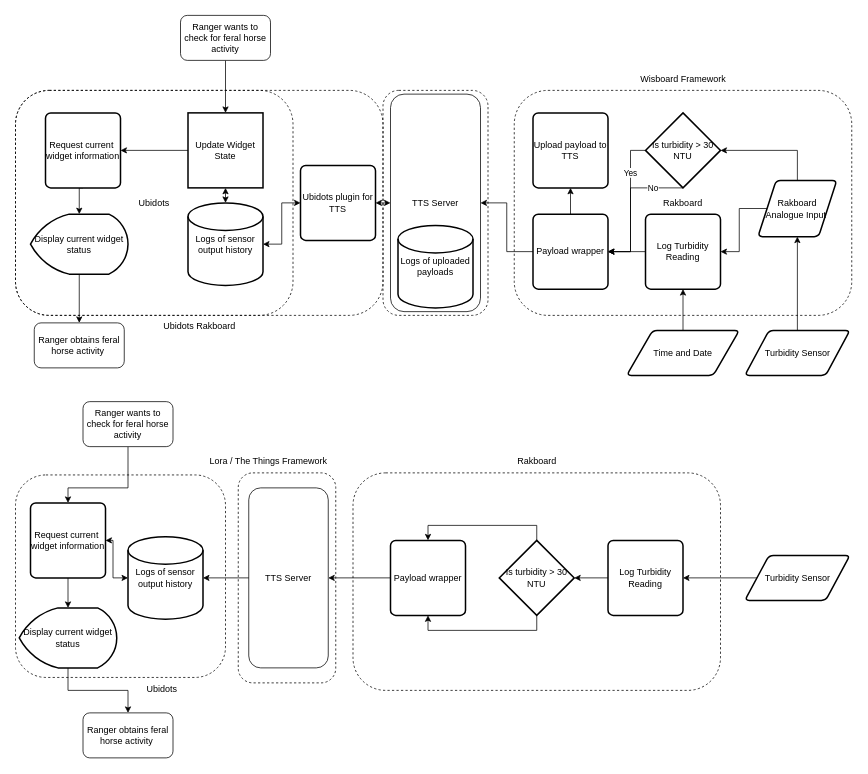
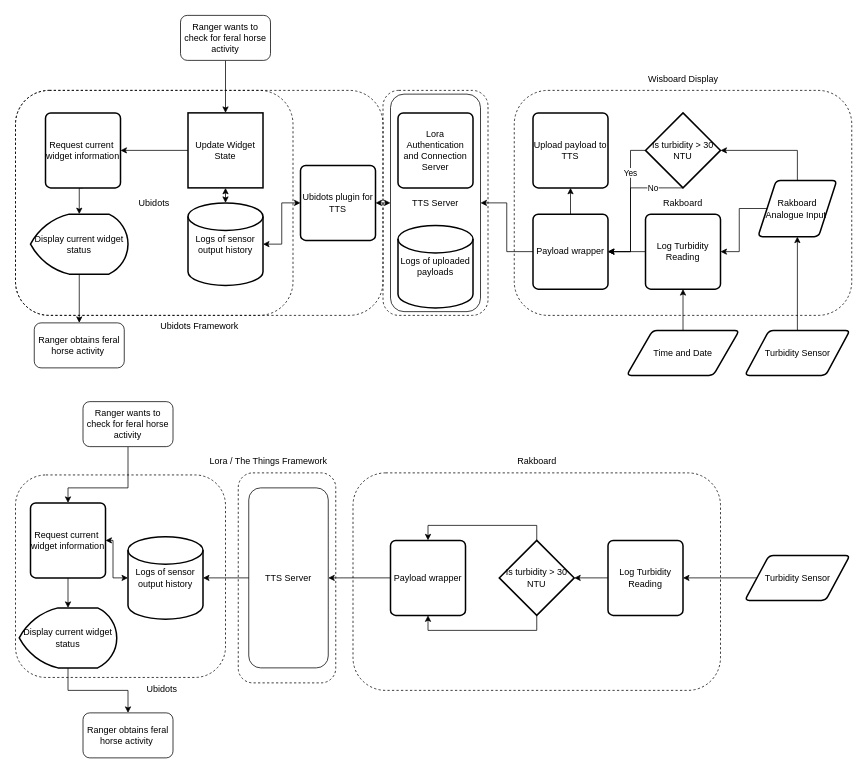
(683, 79) -> (683, 79)
none -> (435, 150)
(200, 327) -> (200, 327)
